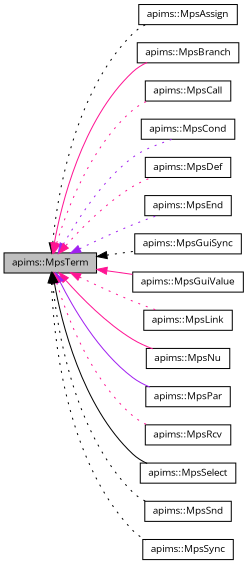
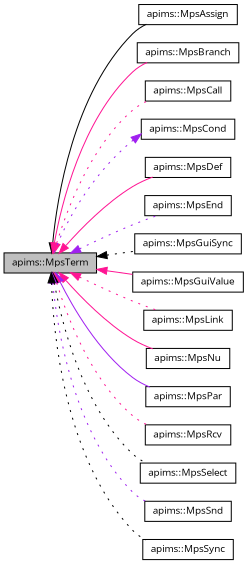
(79, 124) -> (79, 124)
(108, 180) -> (87, 192)
(106, 206) -> (106, 206)
(84, 382) -> (84, 382)
(79, 402) -> (79, 402)
